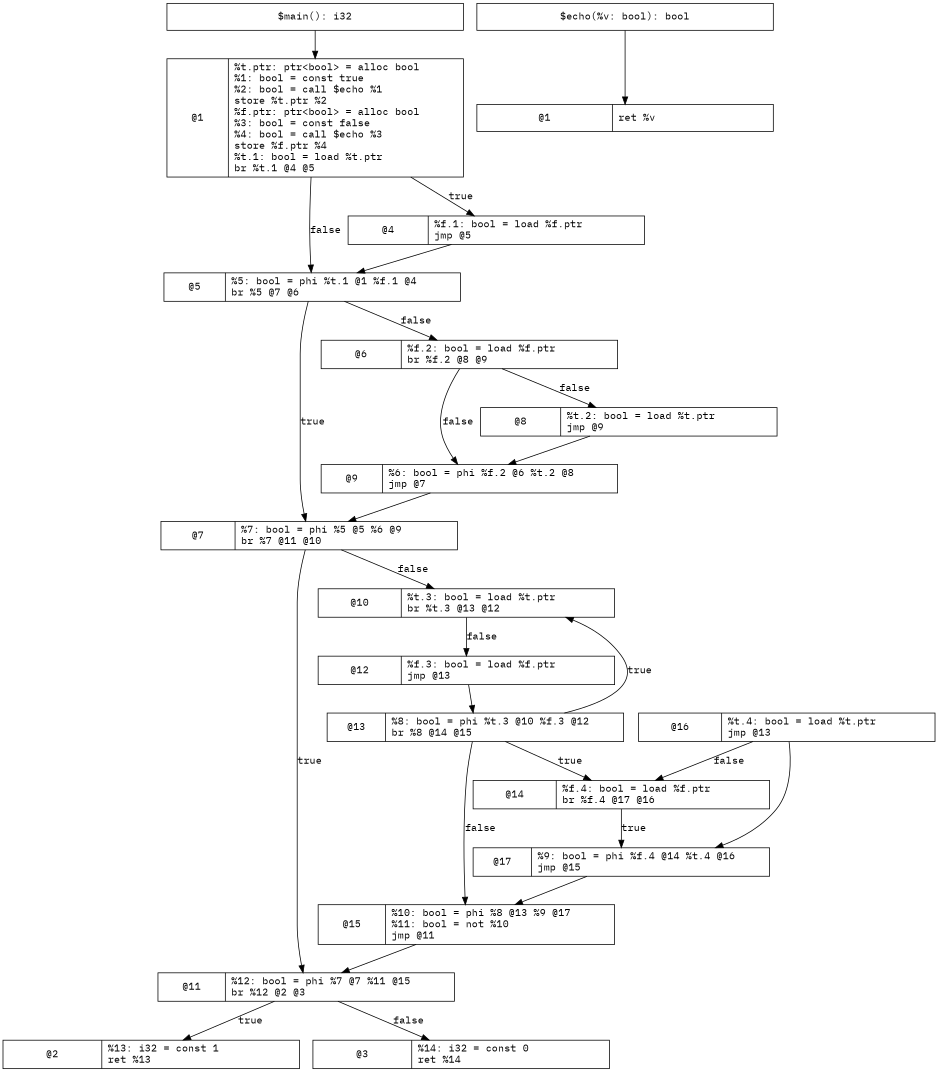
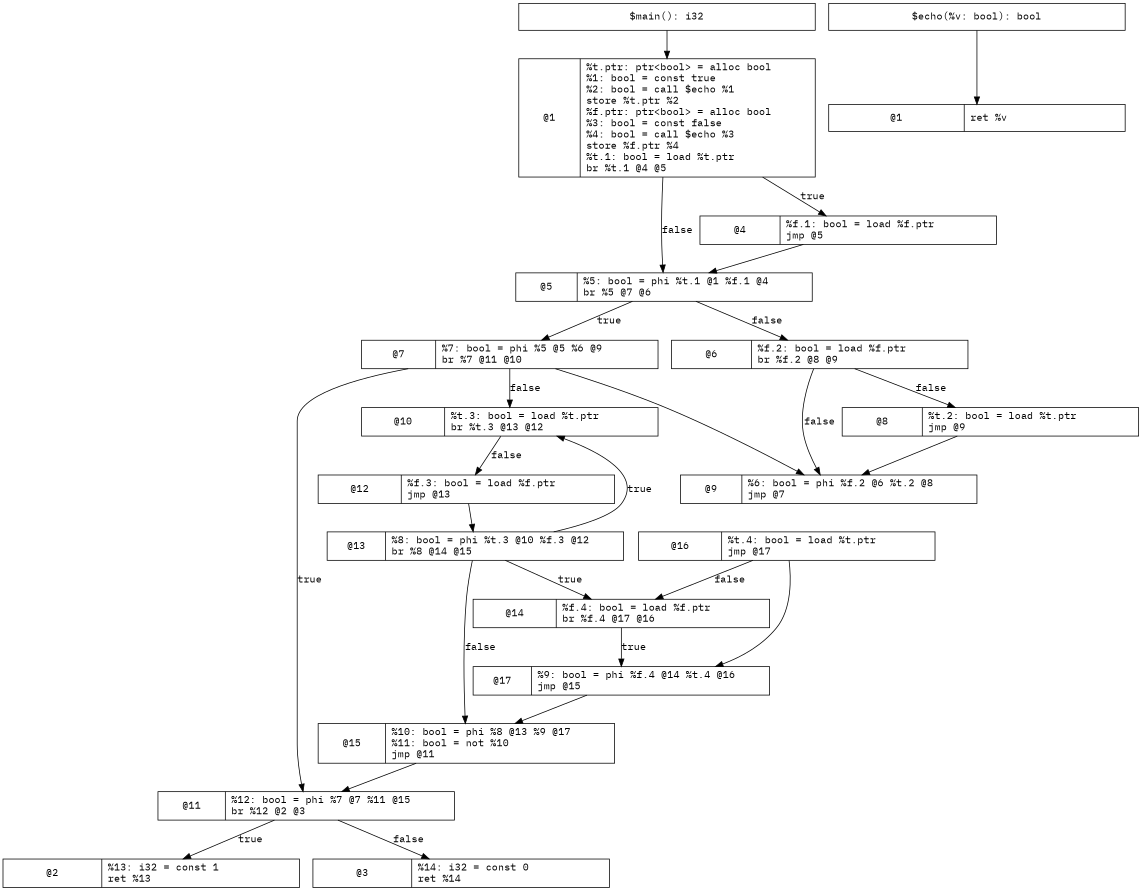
(393, 506) -> (679, 413)
(749, 733) -> (749, 551)
